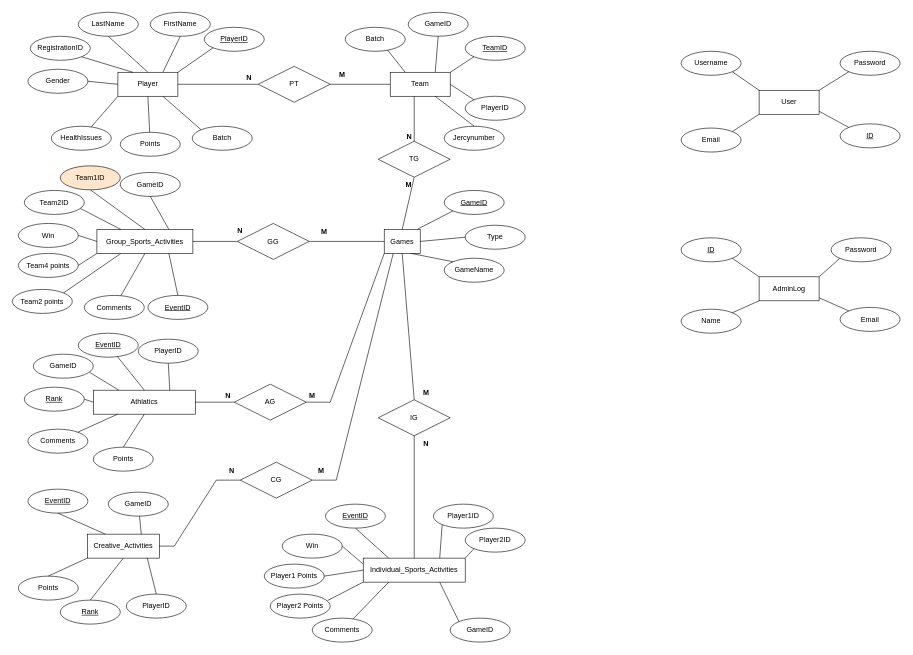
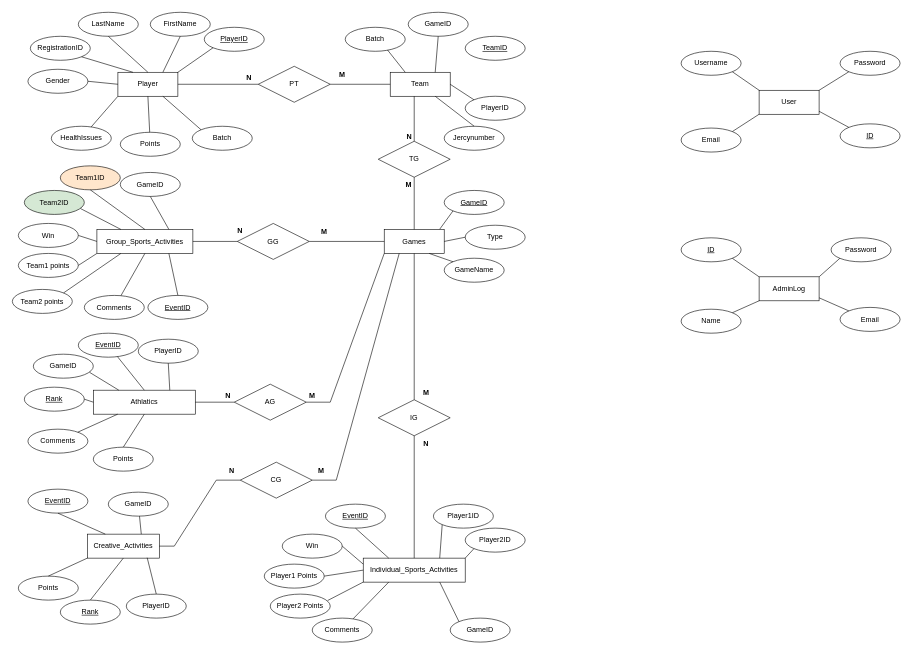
(462, 65) -> none
(54, 203) -> (54, 203)
(402, 242) -> (414, 242)
(48, 266) -> (48, 266)
